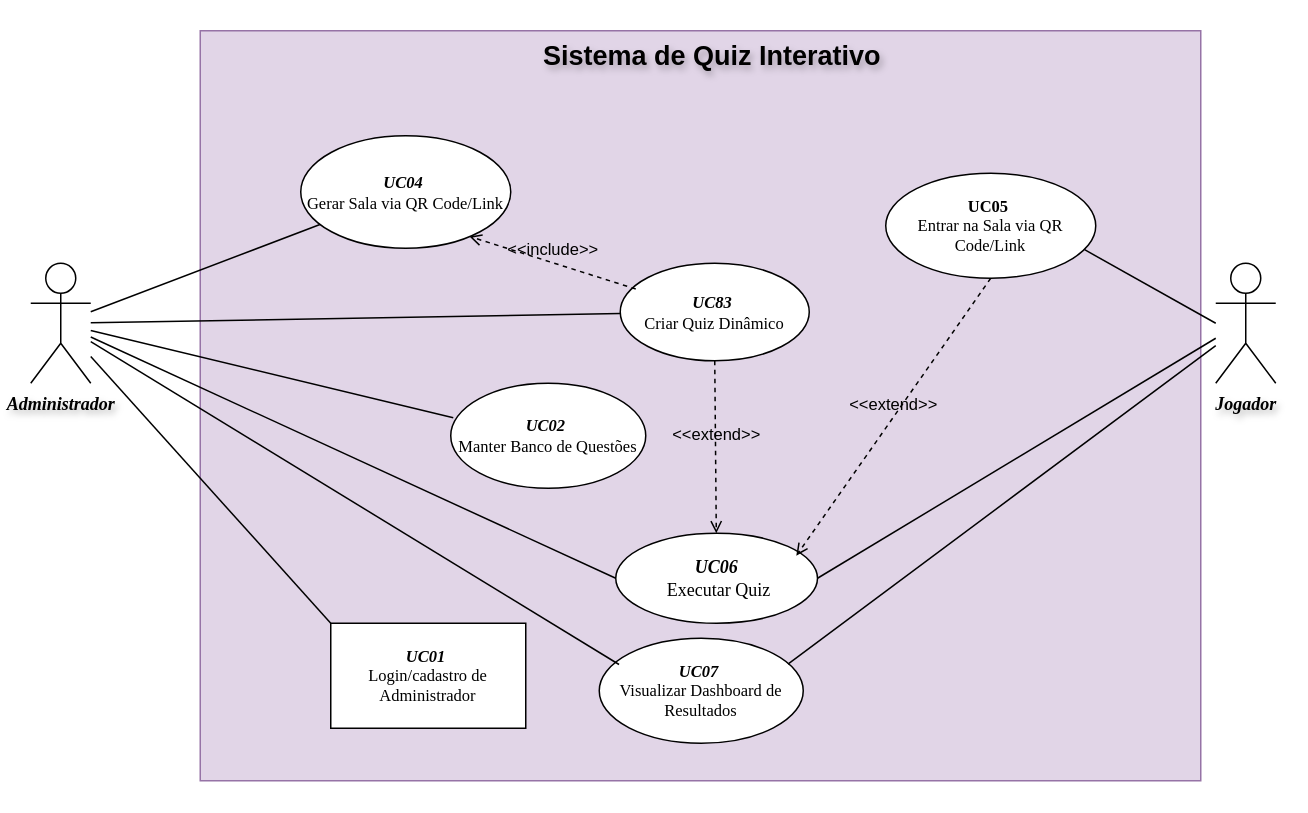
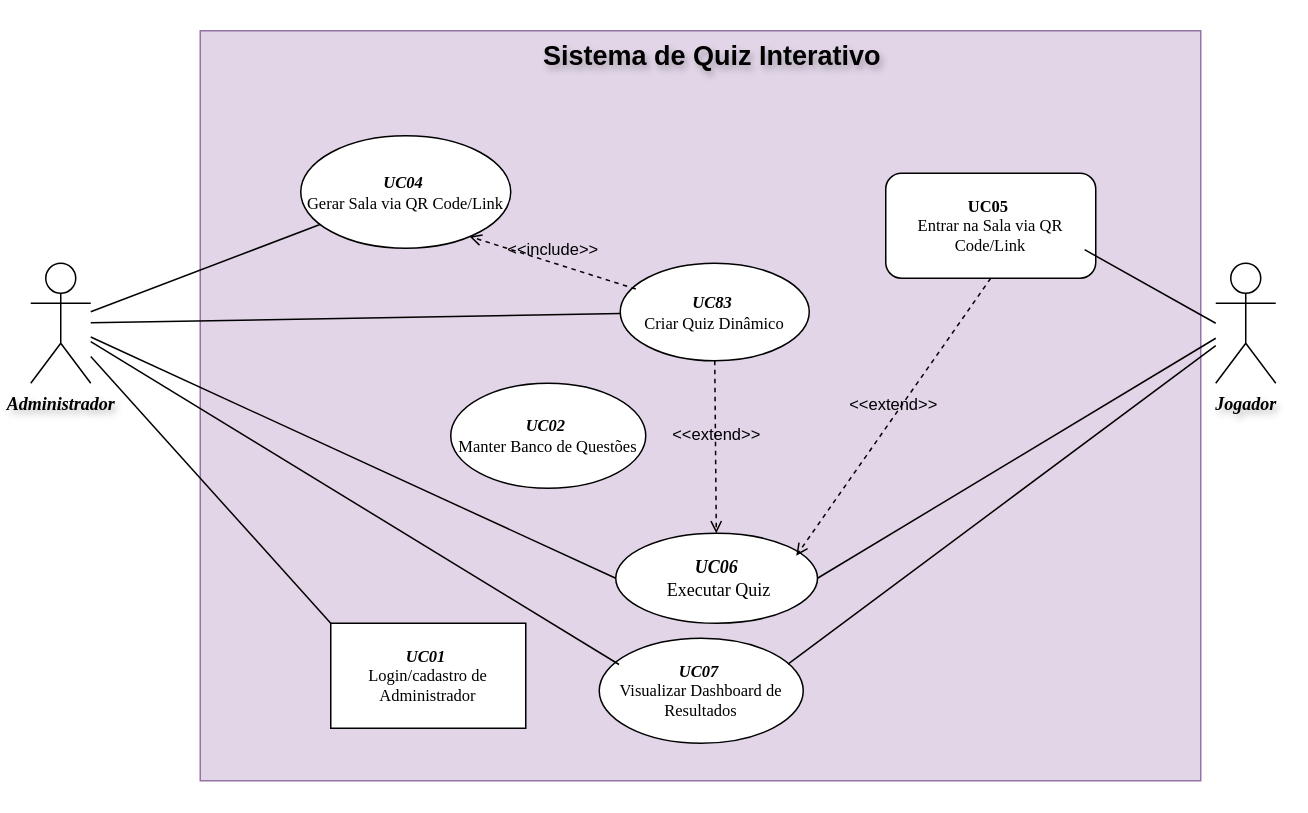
(991, 226) -> (991, 226)
(272, 374) -> none
